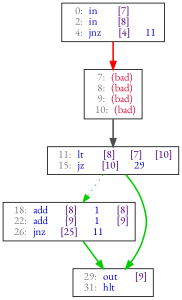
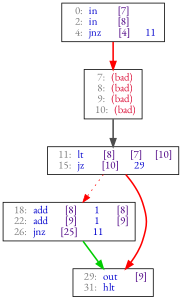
(95, 185) -> (95, 185)
(146, 218) -> (146, 218)
